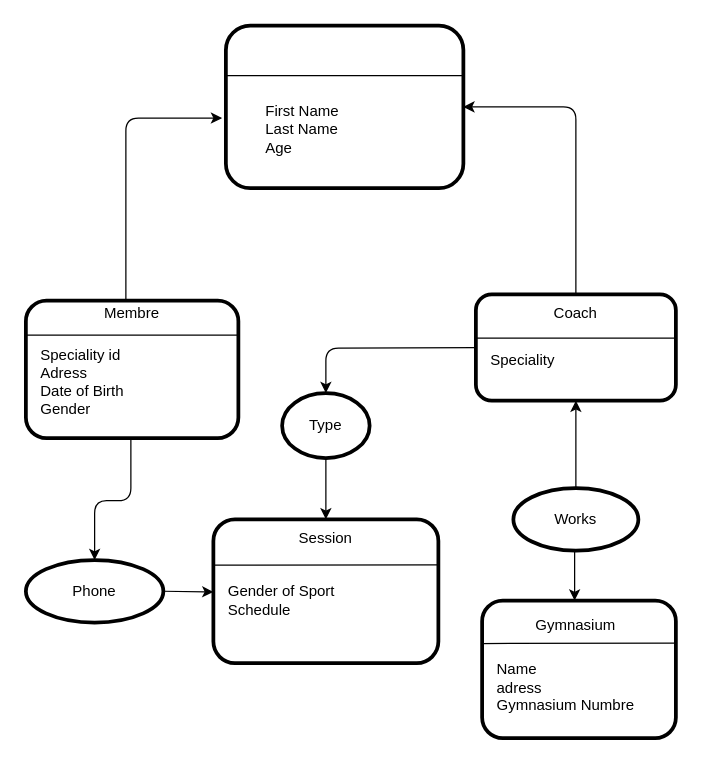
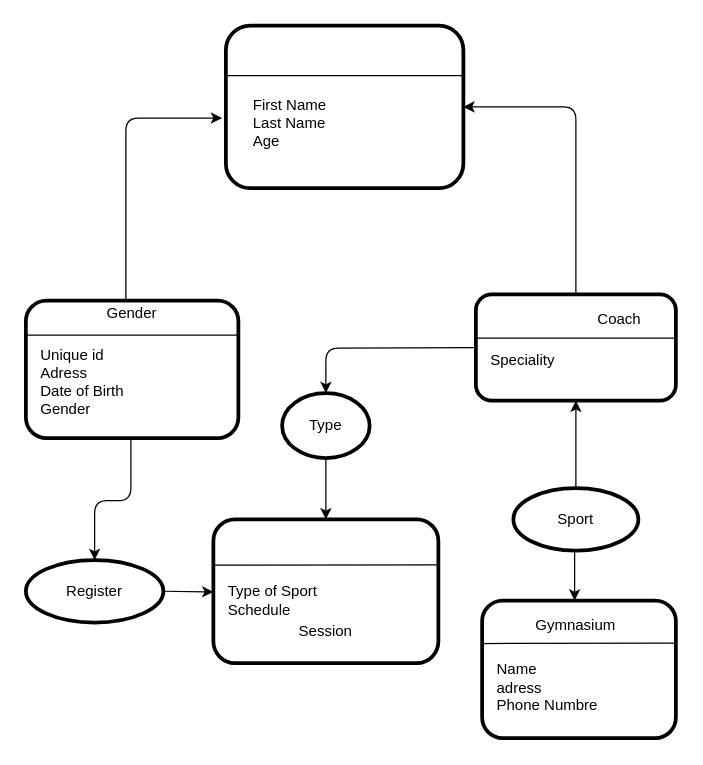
(357, 135) -> (344, 129)
(132, 313) -> (132, 313)
(576, 313) -> (619, 319)
(89, 383) -> (89, 383)
(576, 519) -> (576, 519)
(326, 538) -> (326, 632)
(94, 592) -> (94, 592)
(275, 592) -> (266, 592)
(548, 669) -> (533, 669)
